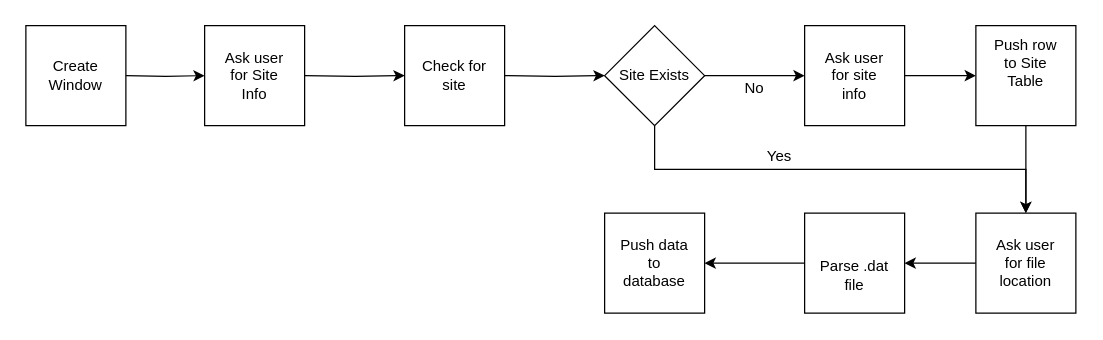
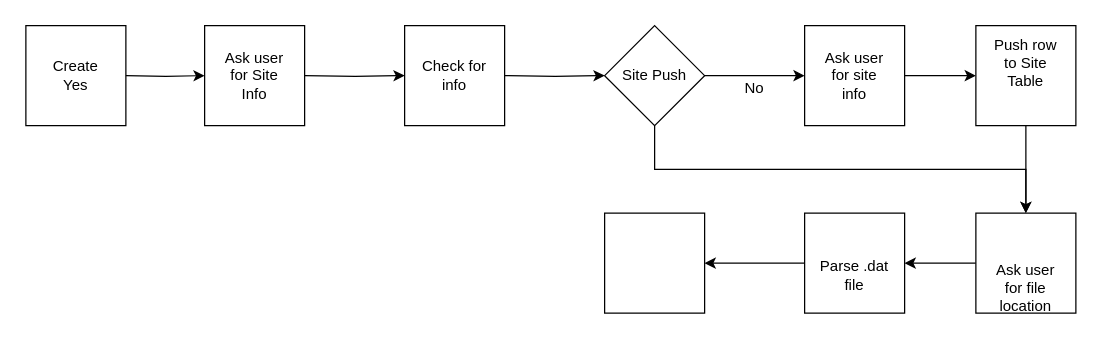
(76, 76) -> (76, 76)
(454, 76) -> (454, 76)
(654, 76) -> (654, 76)
(779, 157) -> none
(654, 263) -> none
(1026, 263) -> (1026, 288)
